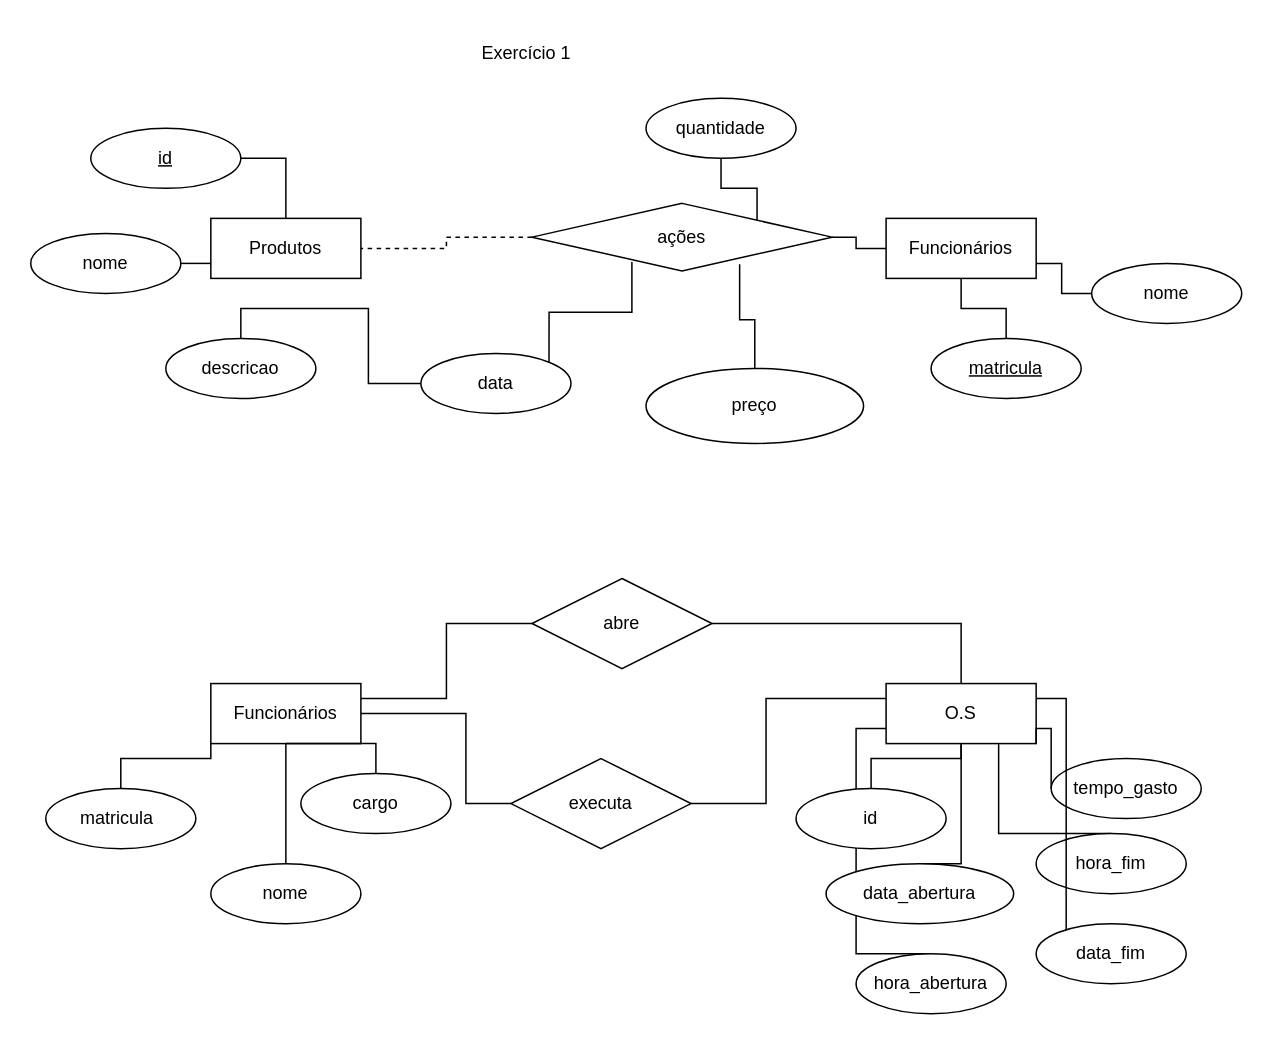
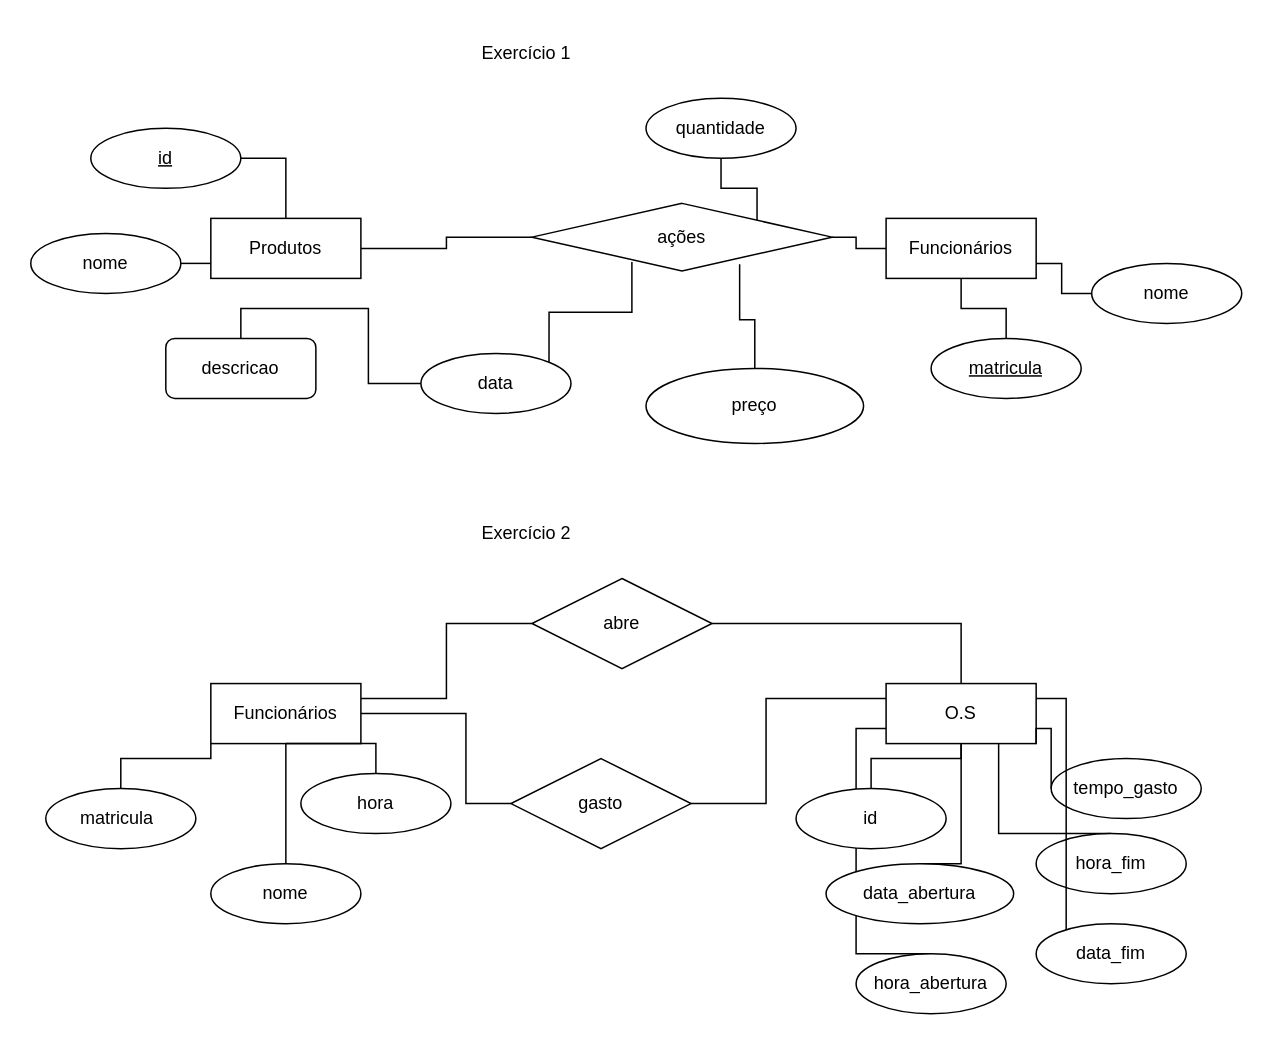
(446, 244) -> (446, 244)
(241, 368) -> (241, 368)
none -> (526, 533)
(376, 803) -> (376, 803)
(601, 803) -> (601, 803)
